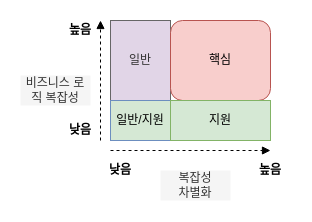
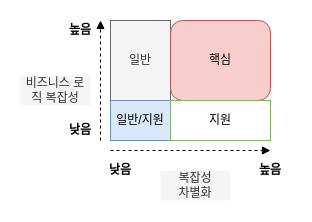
(141, 61) -> (141, 61)
(141, 121) -> (141, 121)
(221, 121) -> (221, 121)
